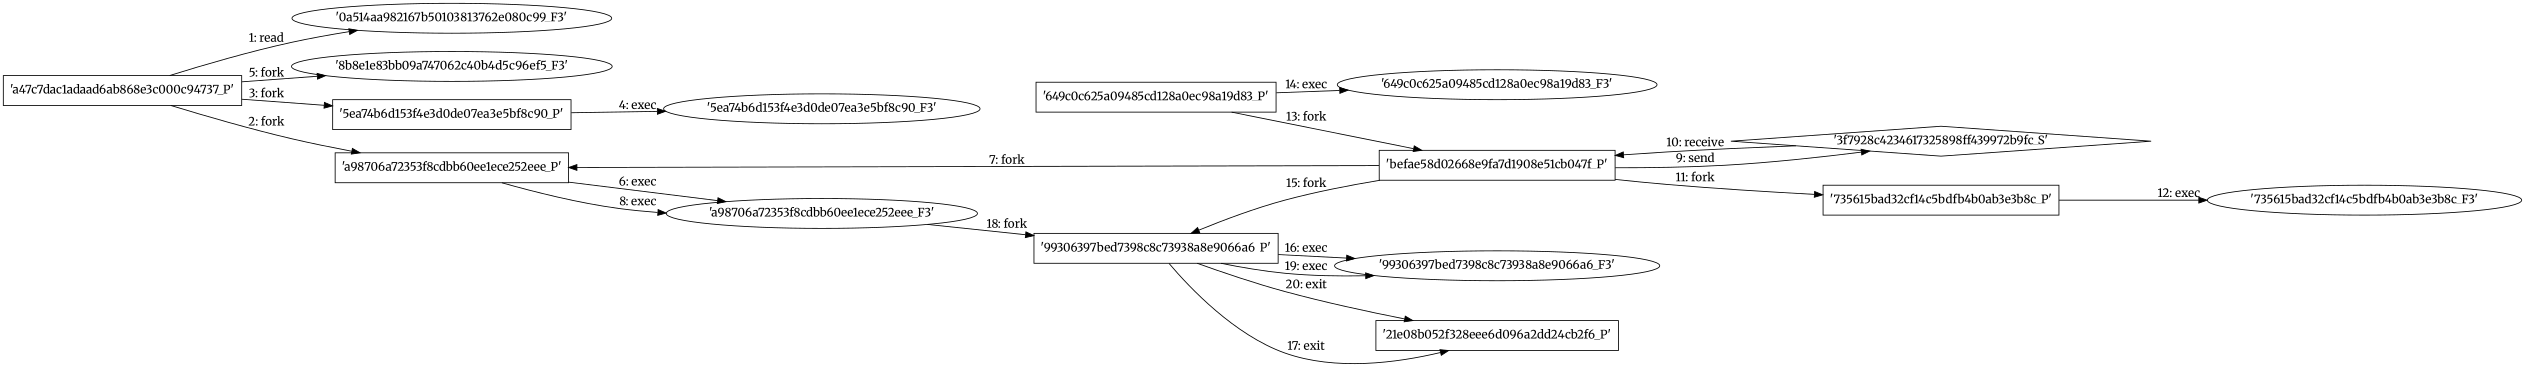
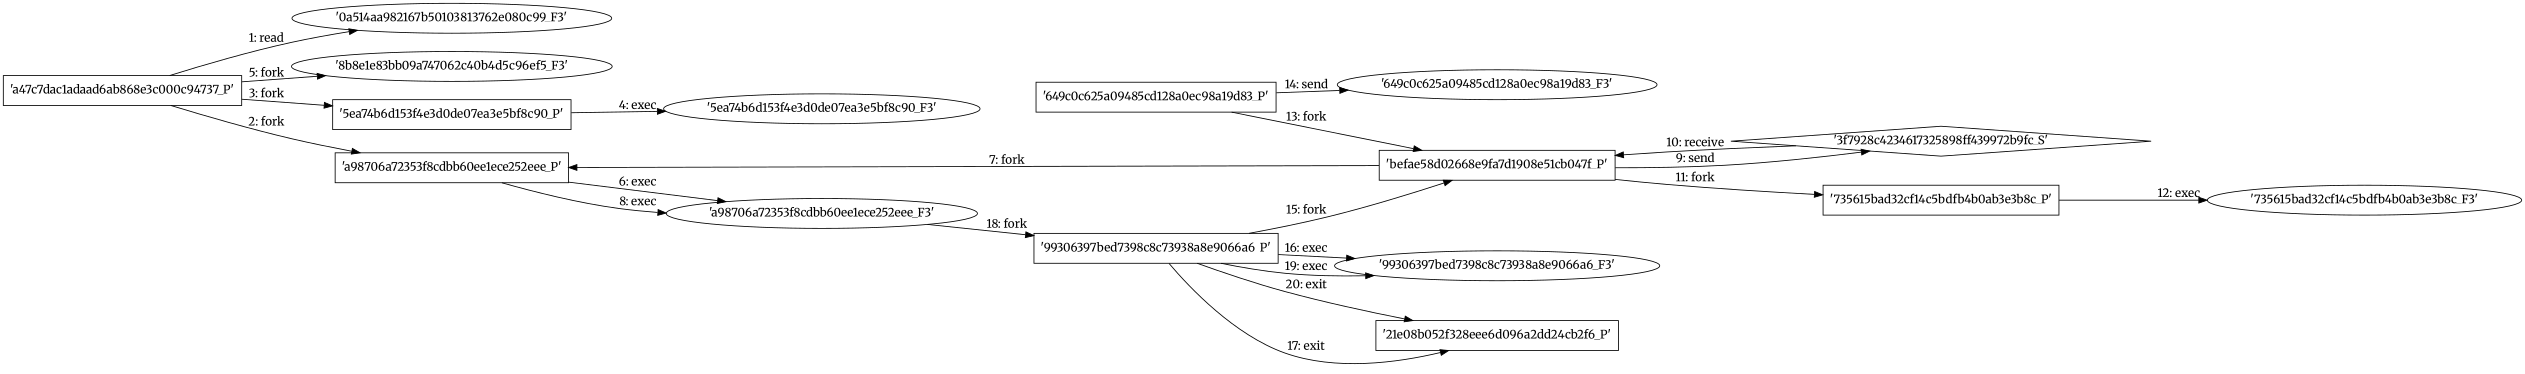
(1306, 85) -> (1306, 85)
(1288, 199) -> (1347, 212)
